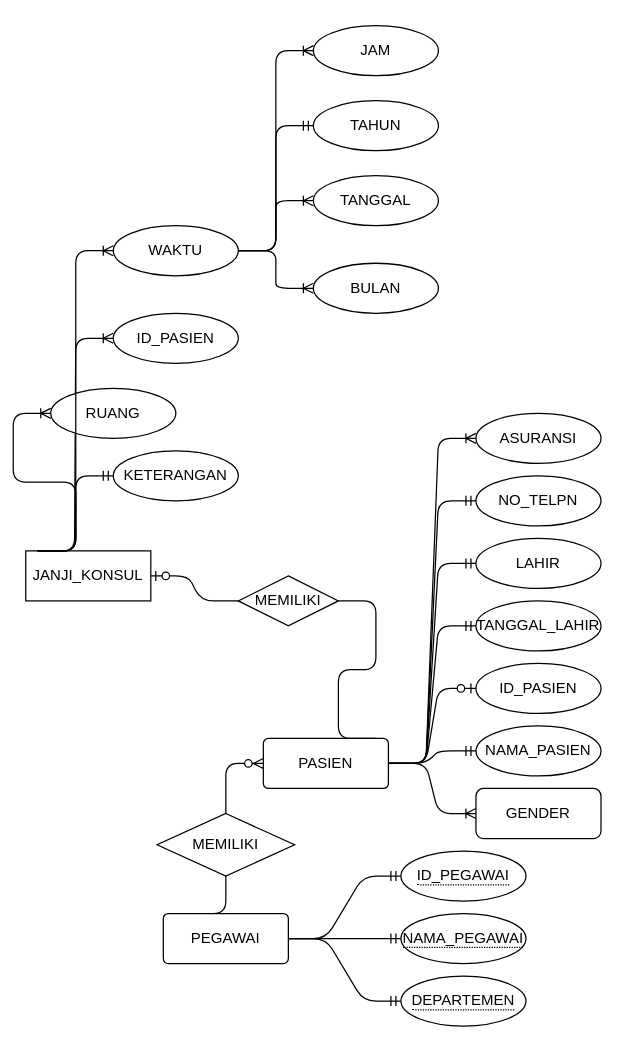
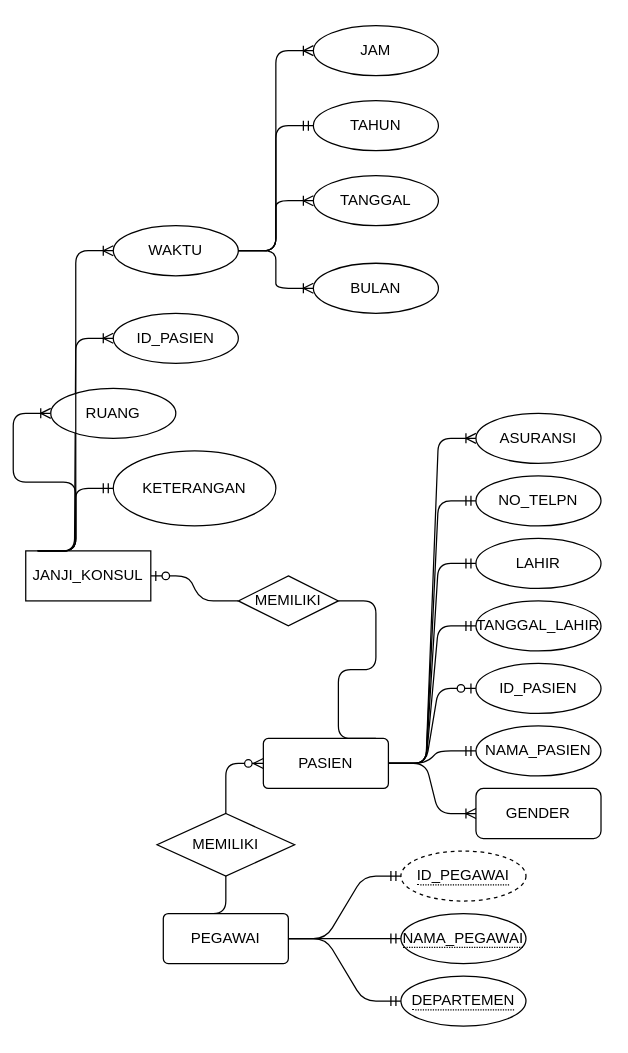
(176, 476) -> (194, 488)
(463, 876) -> (463, 876)
